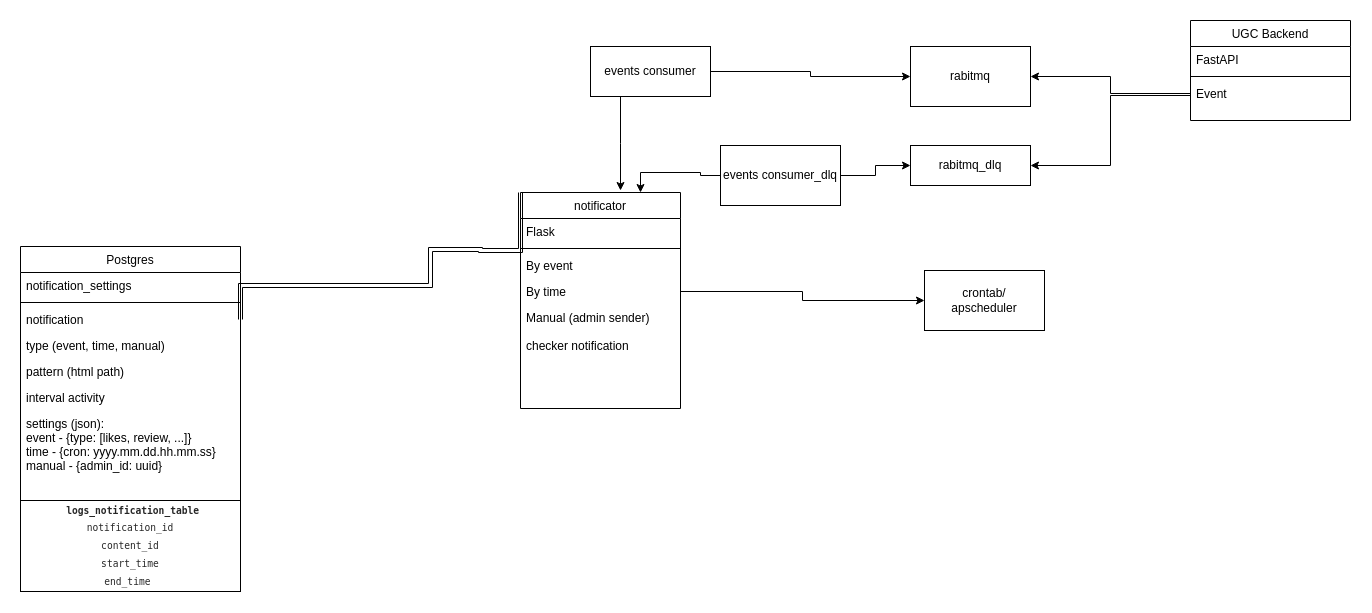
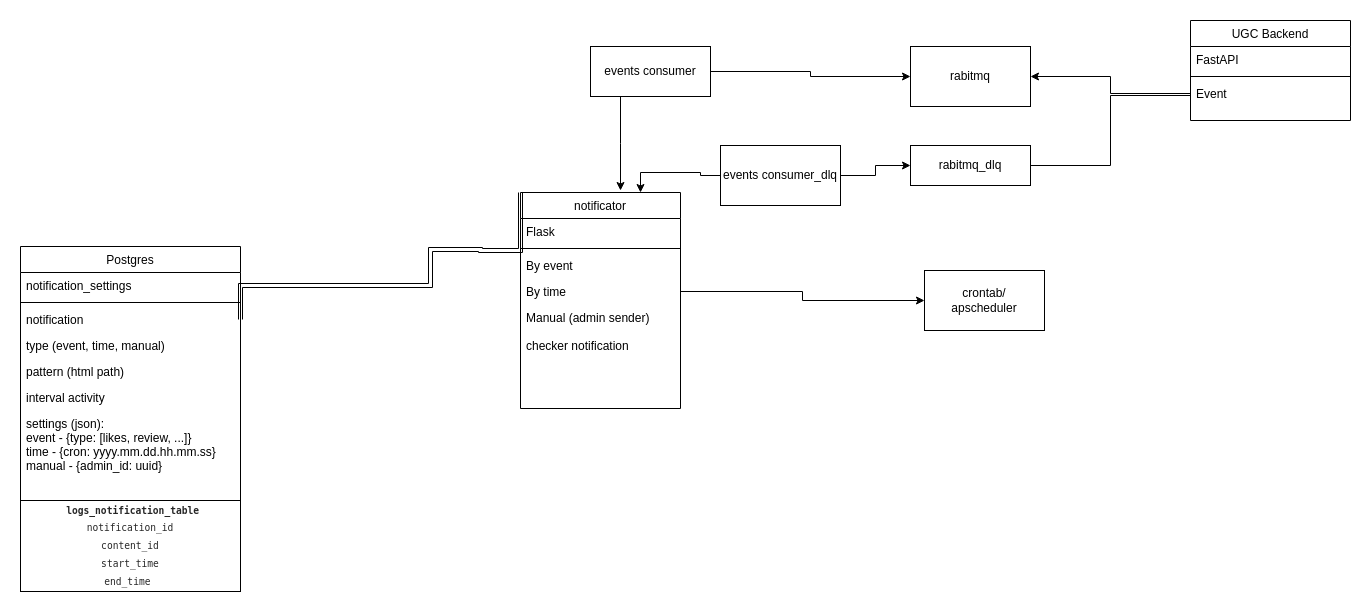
(1039, 166) -> (1037, 166)
